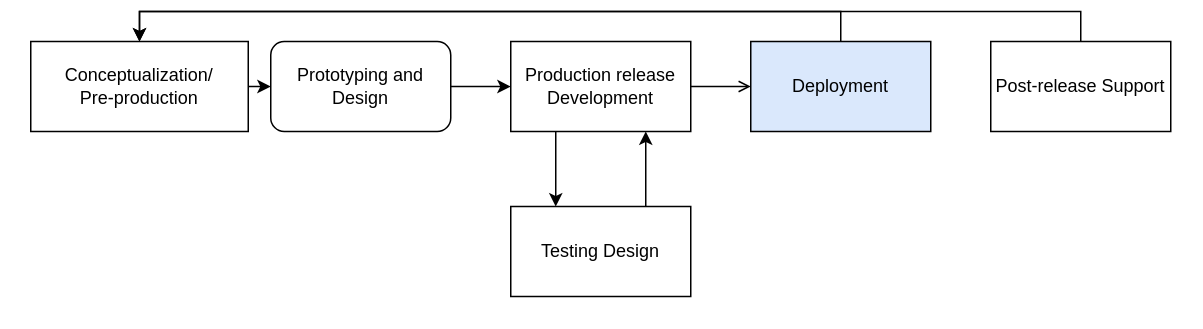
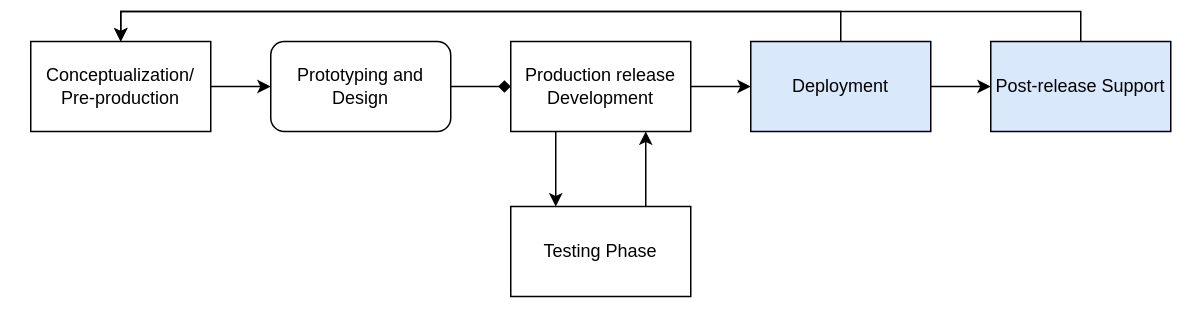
(140, 86) -> (121, 86)
(499, 86) -> (498, 86)
(741, 86) -> (739, 86)
none -> (956, 86)
(1081, 86) -> (1081, 86)
(601, 251) -> (601, 251)
